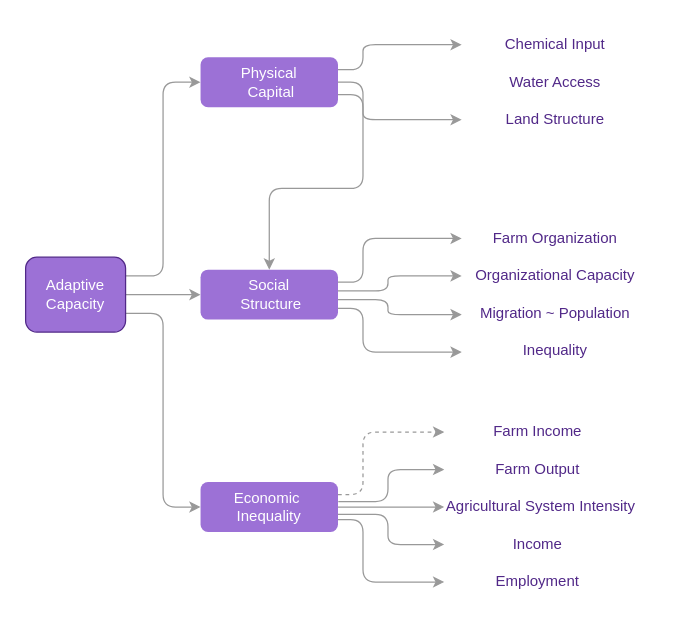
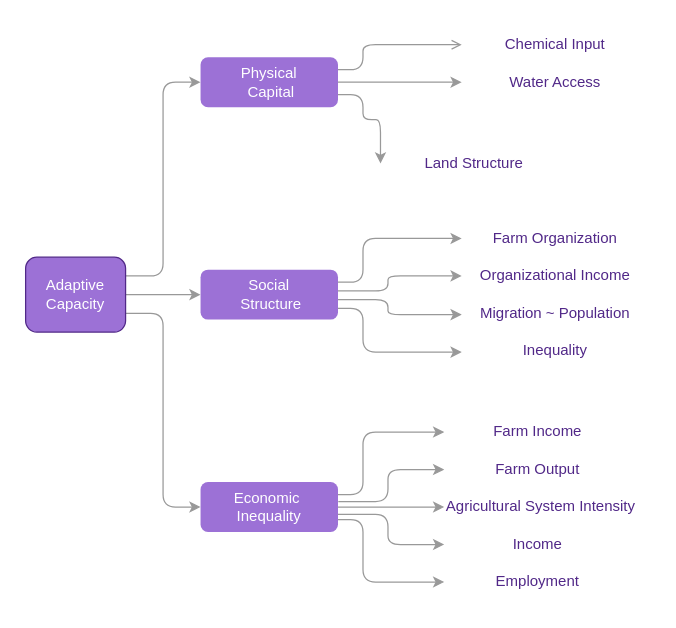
(452, 44) -> (454, 44)
(556, 119) -> (474, 163)
(314, 188) -> (404, 82)
(556, 276) -> (556, 276)
(365, 436) -> (365, 436)
